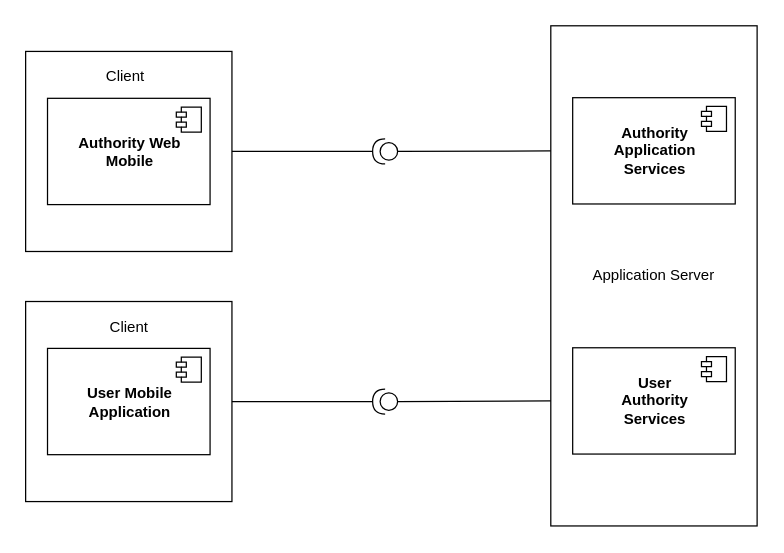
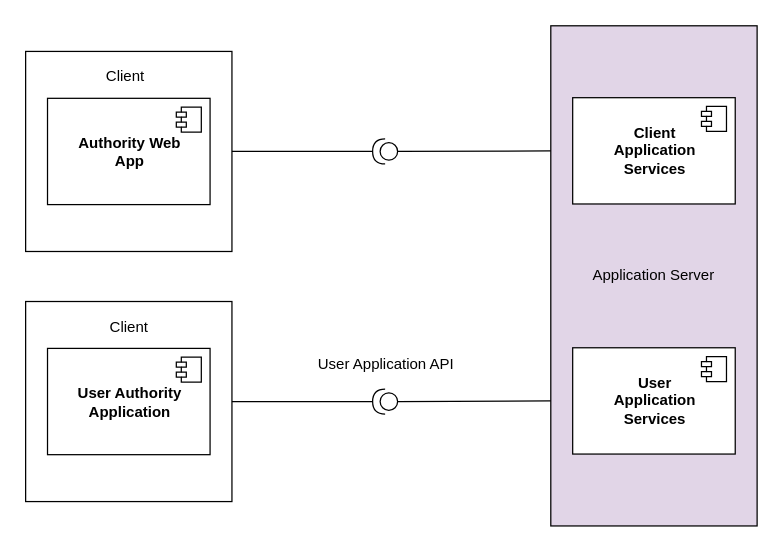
(655, 151) -> (655, 151)
(130, 152) -> (130, 152)
(654, 276) -> (654, 276)
none -> (385, 364)
(655, 401) -> (655, 401)
(130, 402) -> (130, 402)
